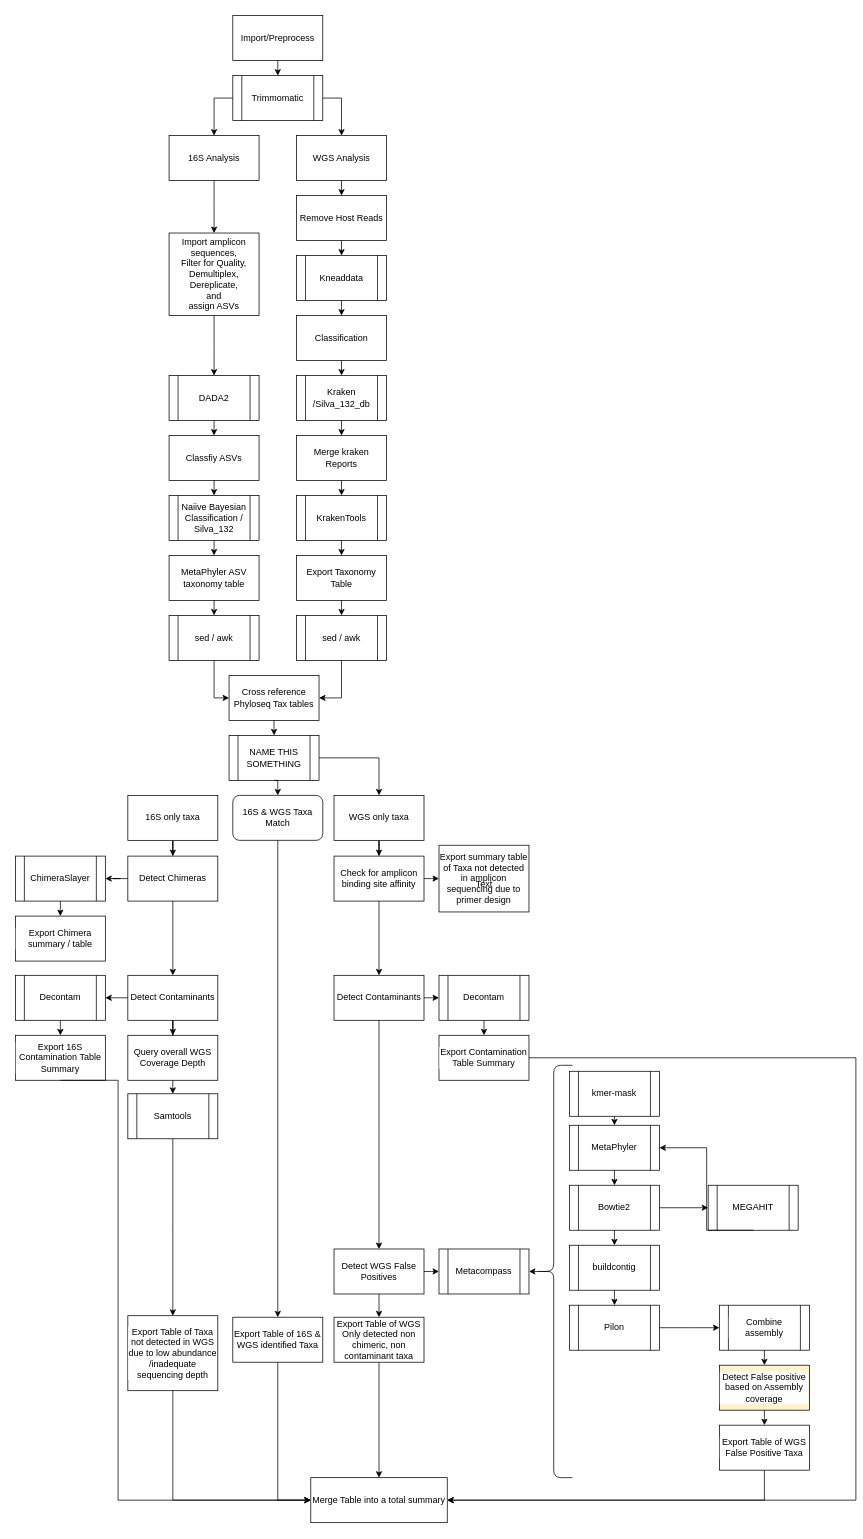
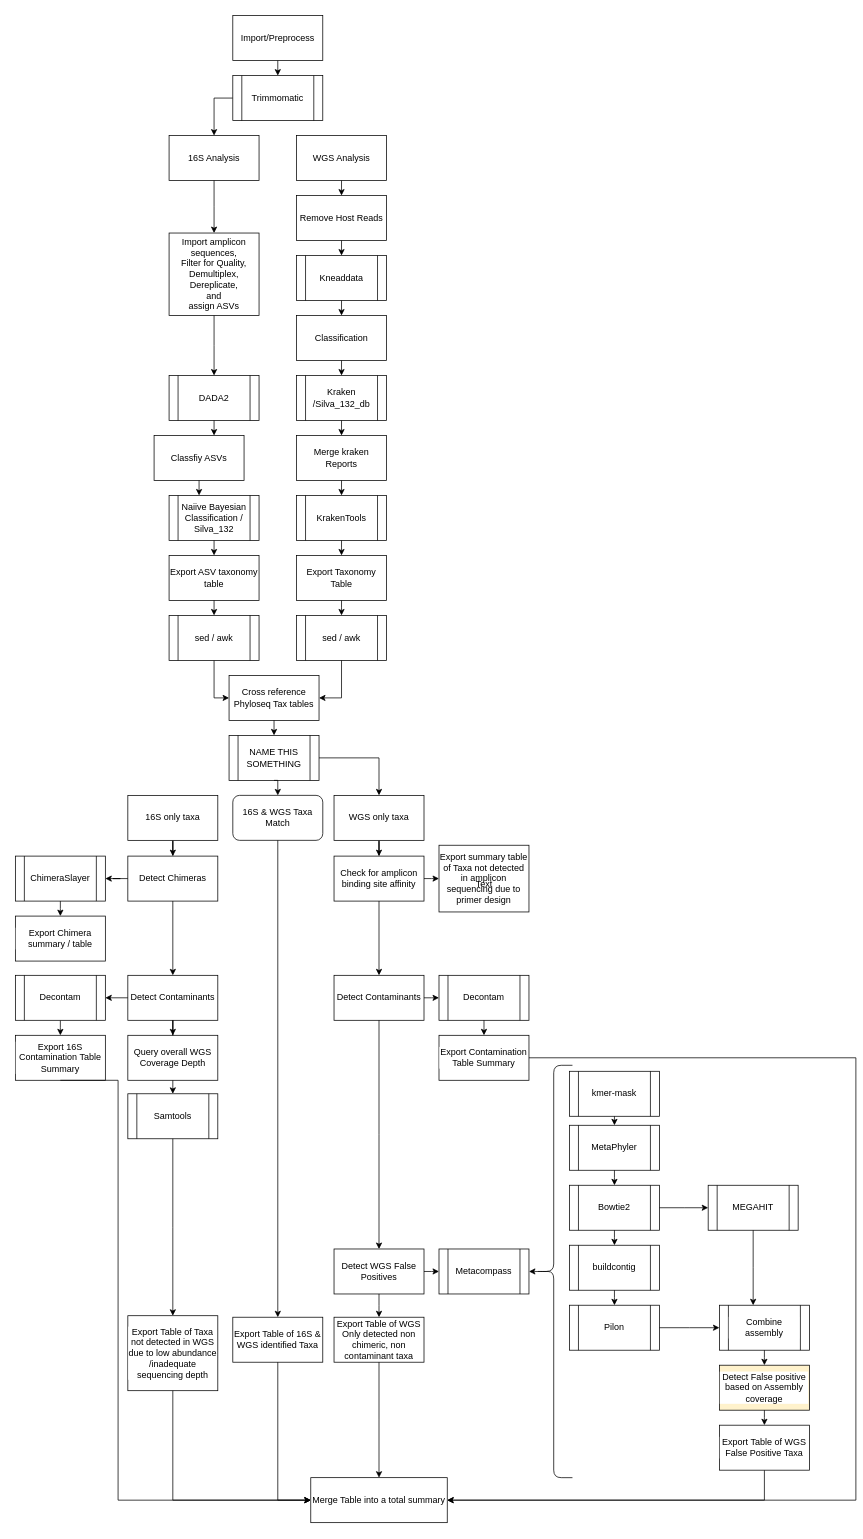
(342, 113) -> none
(214, 458) -> (199, 458)
(214, 578) -> (214, 578)
(707, 1169) -> (753, 1299)
